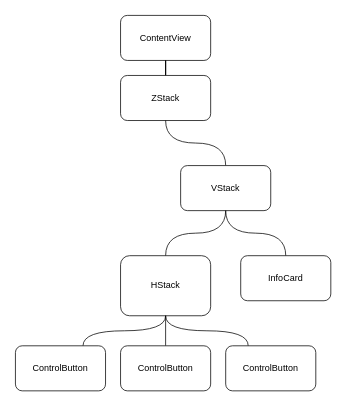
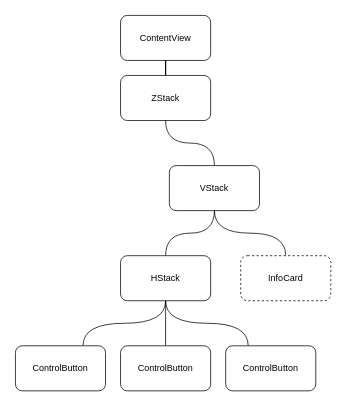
(225, 188) -> (214, 188)
(285, 278) -> (285, 278)
(165, 285) -> (165, 278)
